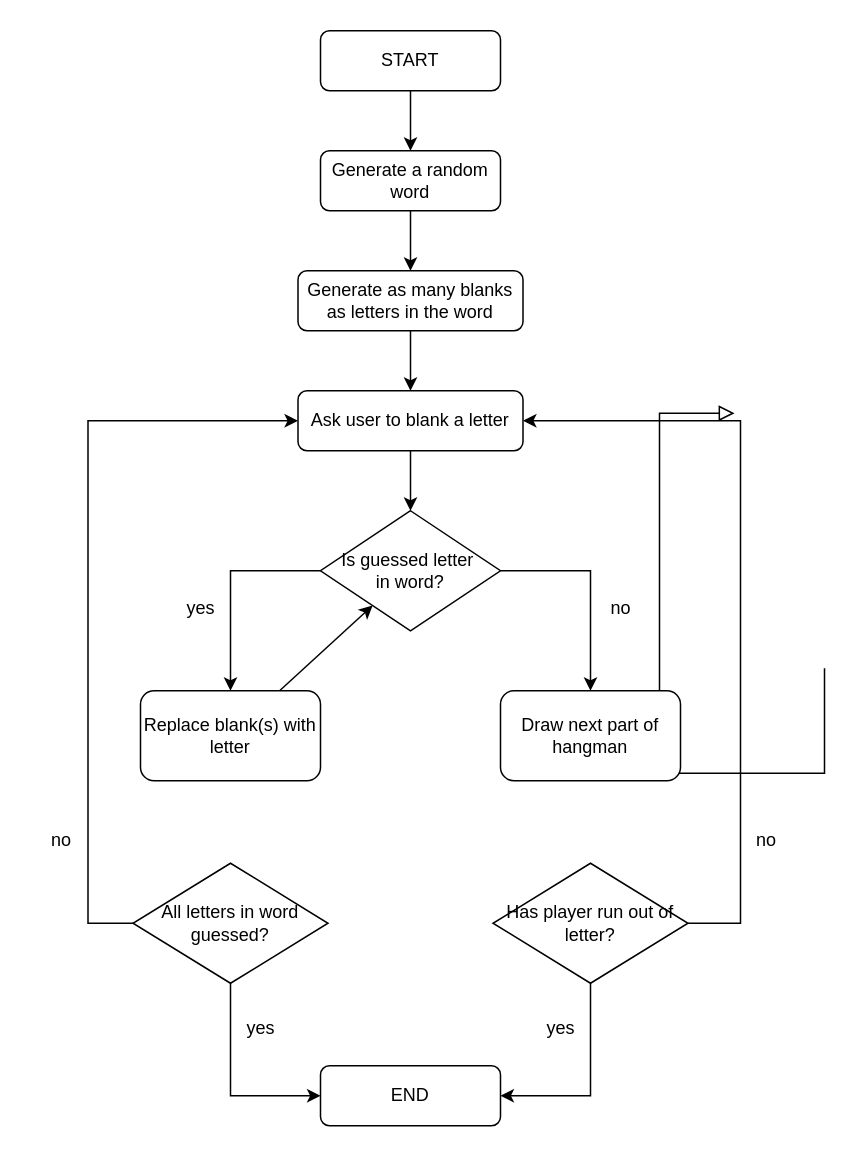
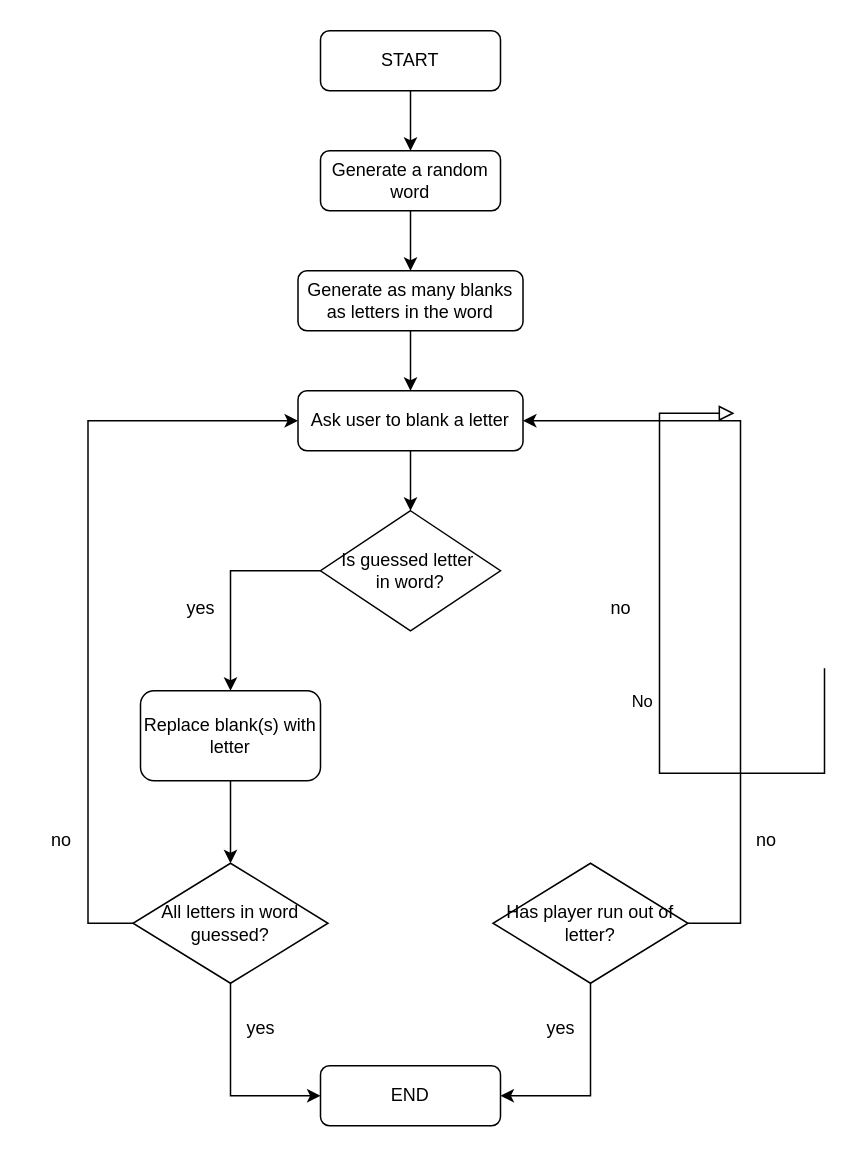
(590, 581) -> none
(322, 651) -> (230, 817)
(590, 736) -> none
